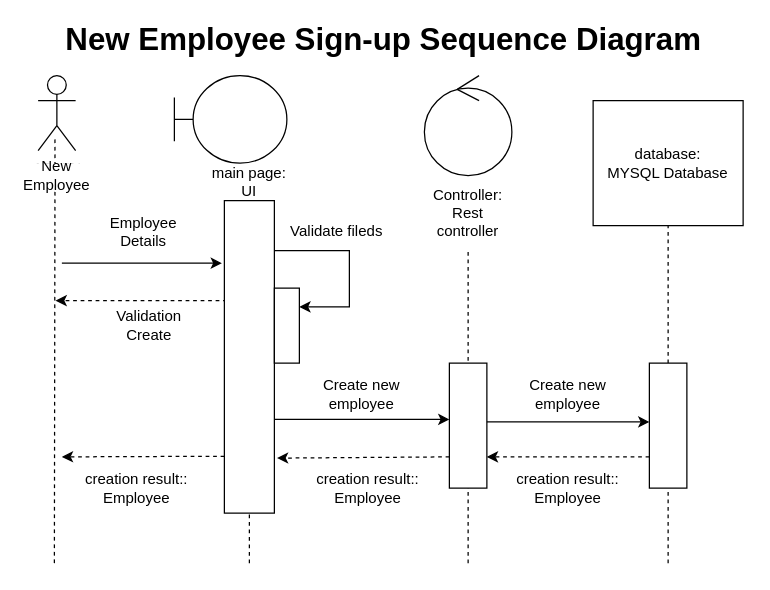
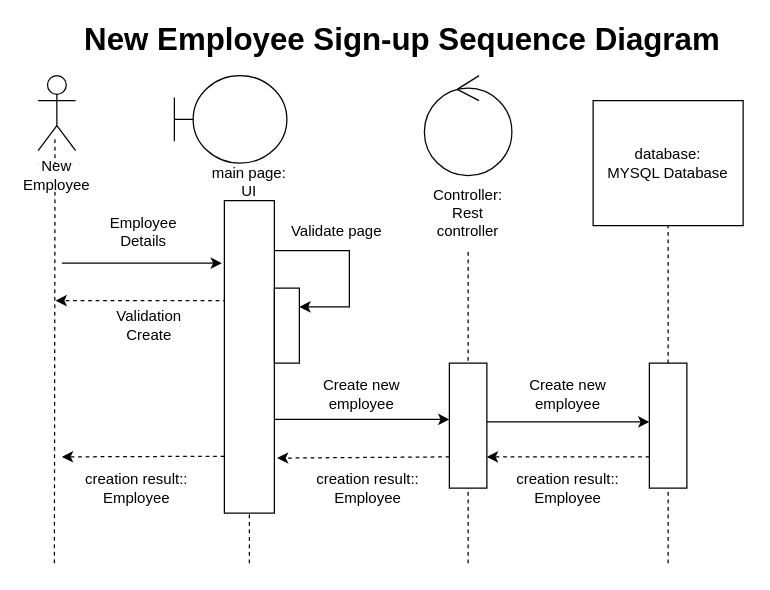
(388, 38) -> (407, 38)
(337, 232) -> (337, 232)
